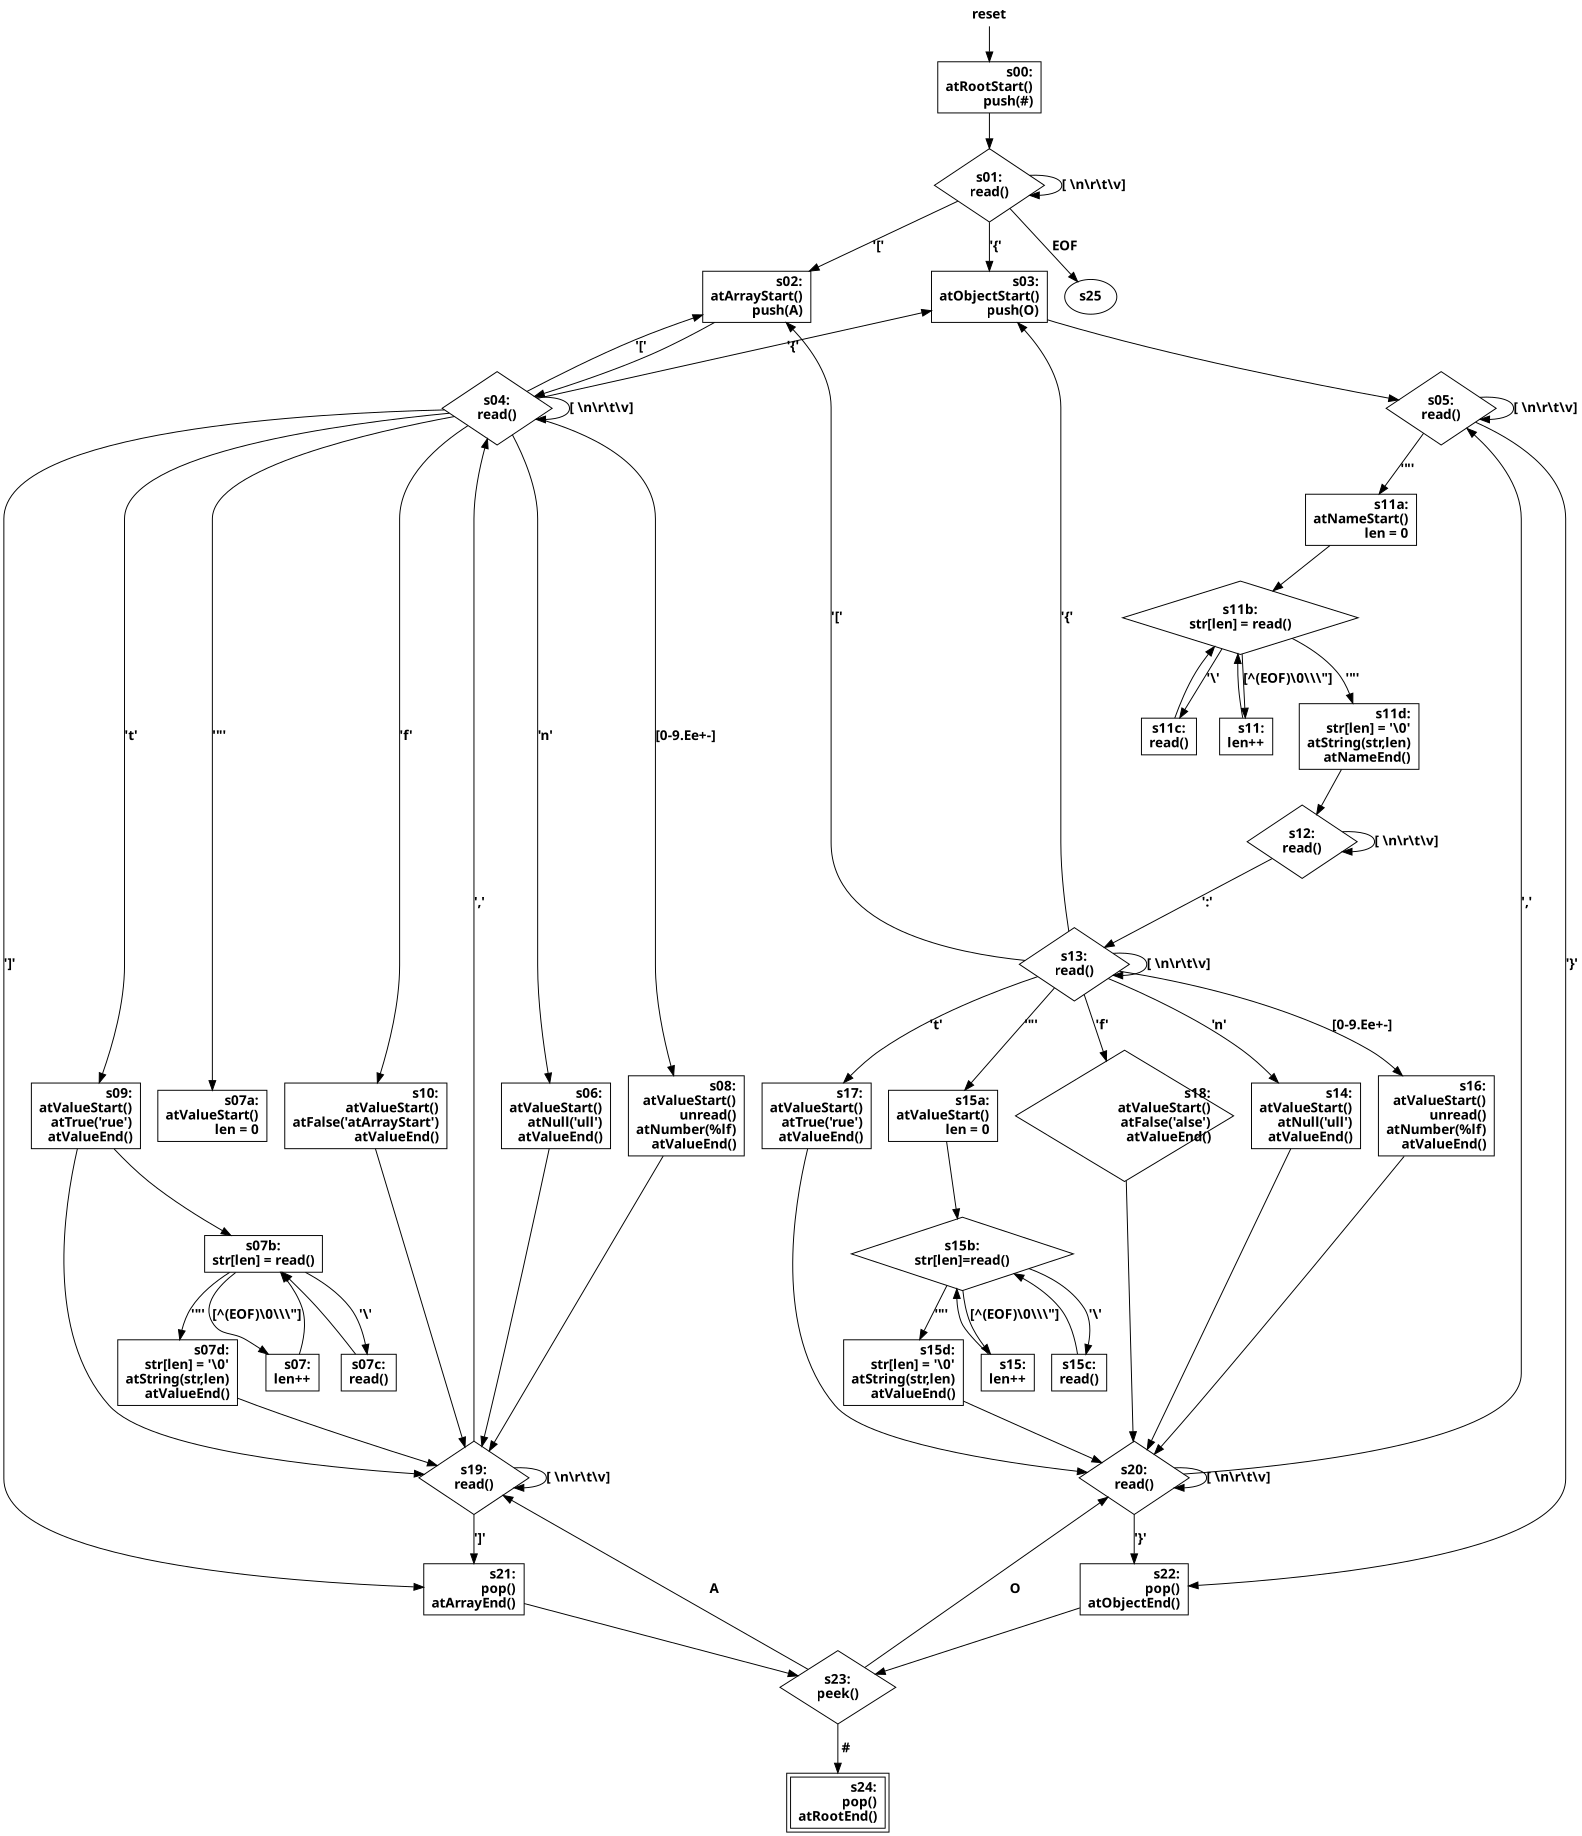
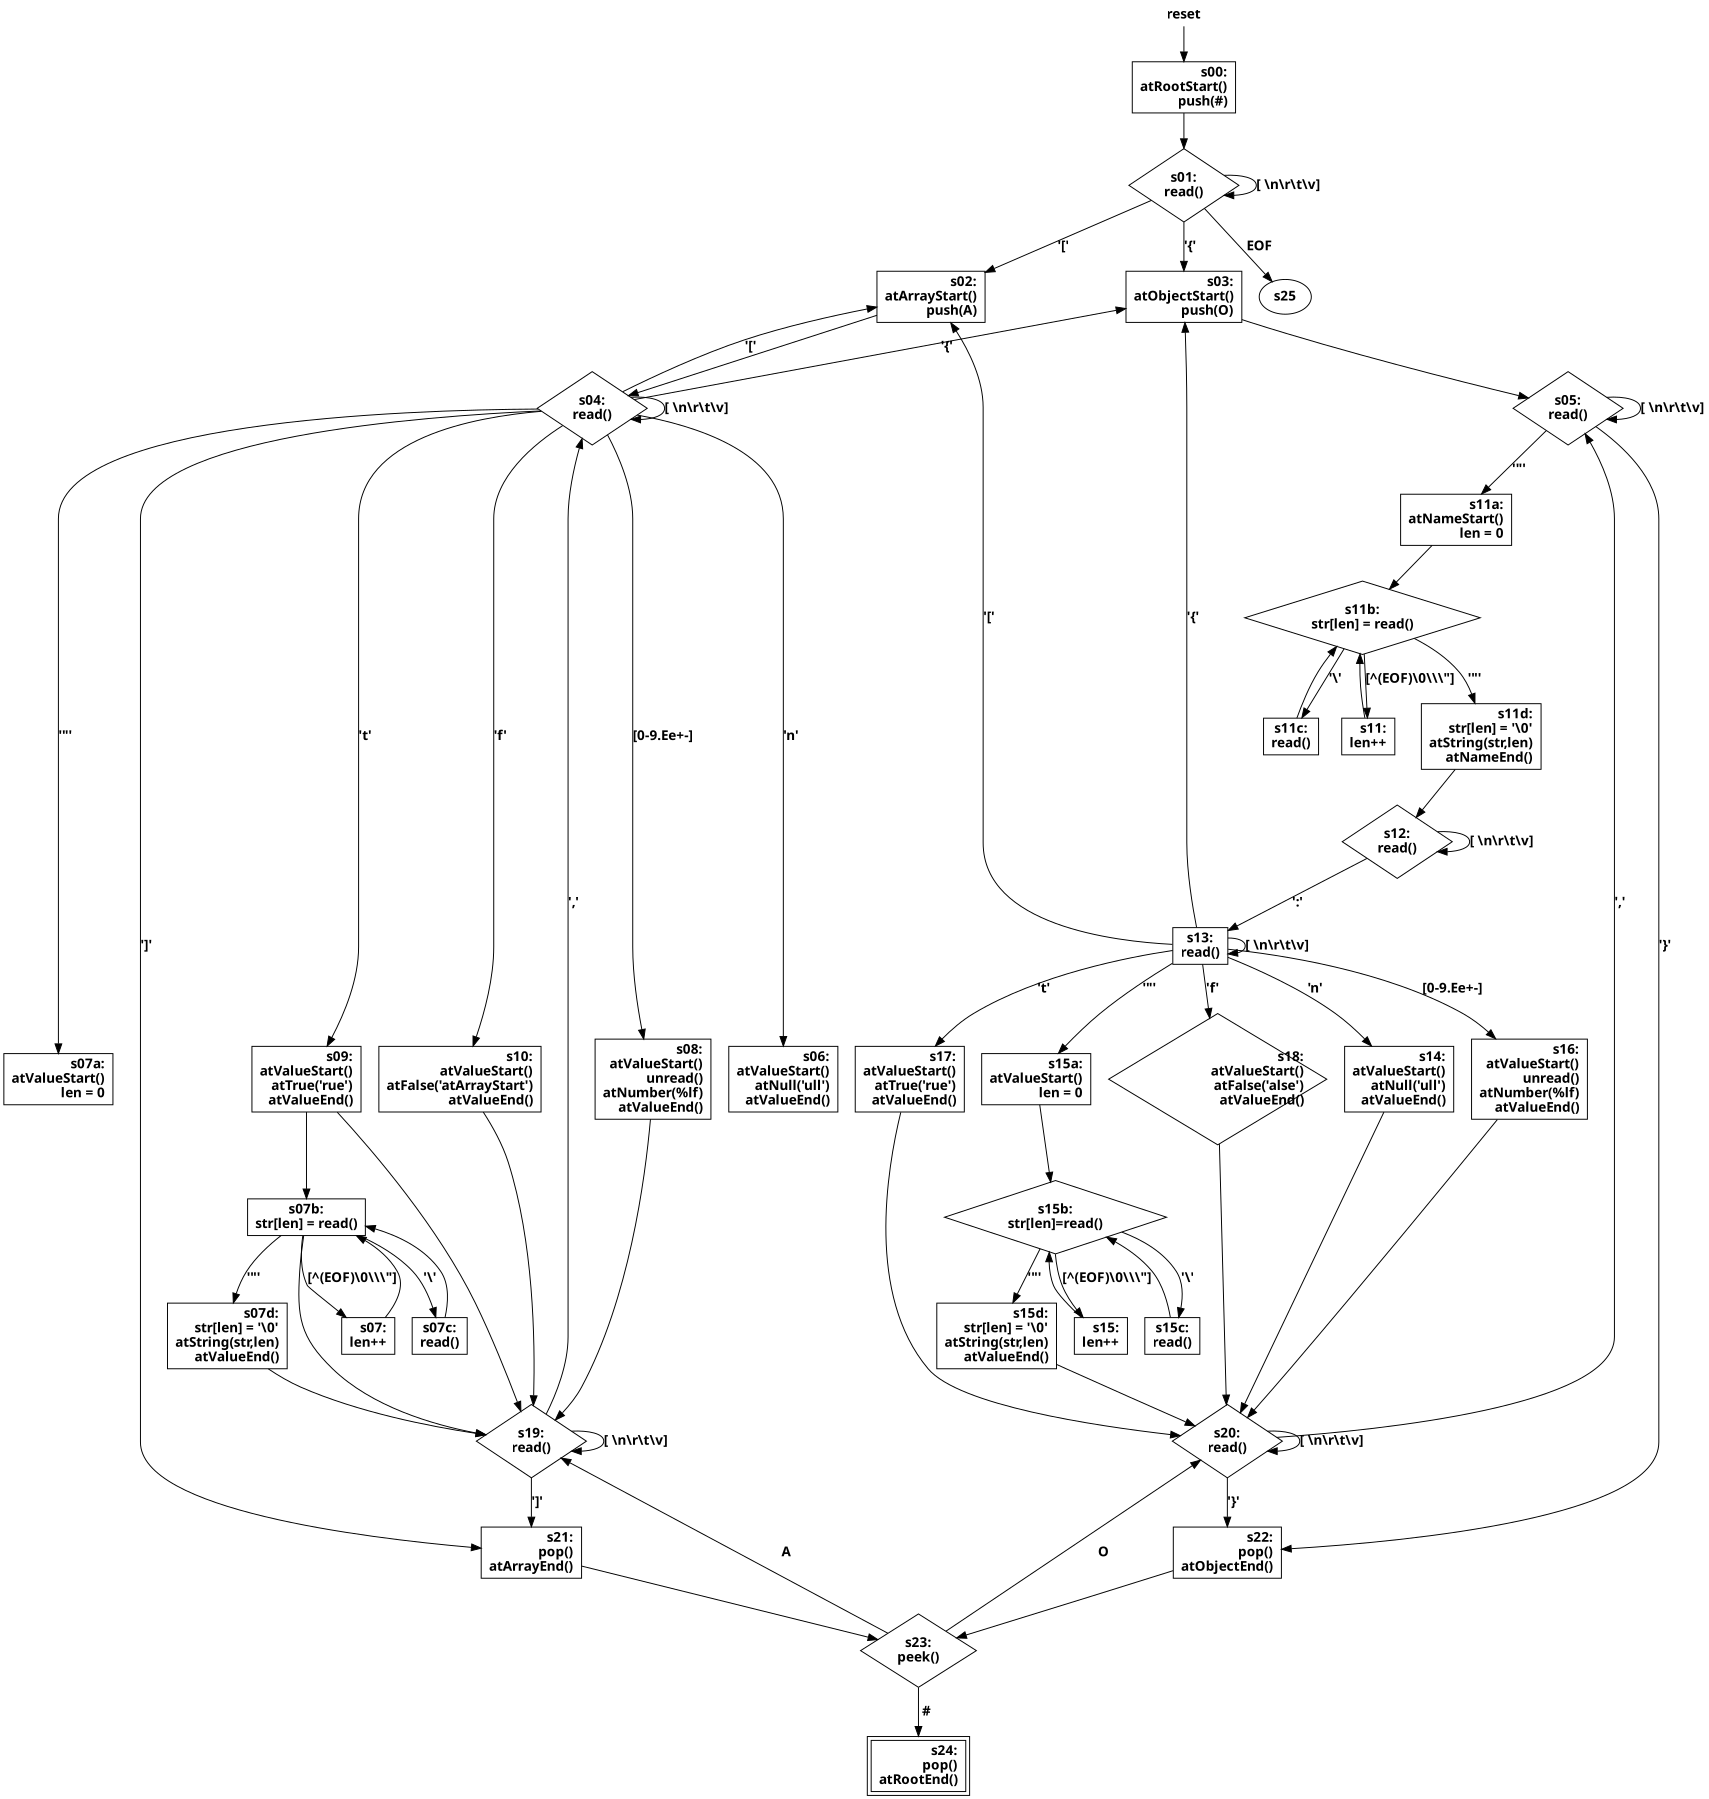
(1074, 964) -> (1200, 946)
(518, 1293) -> (339, 1374)
